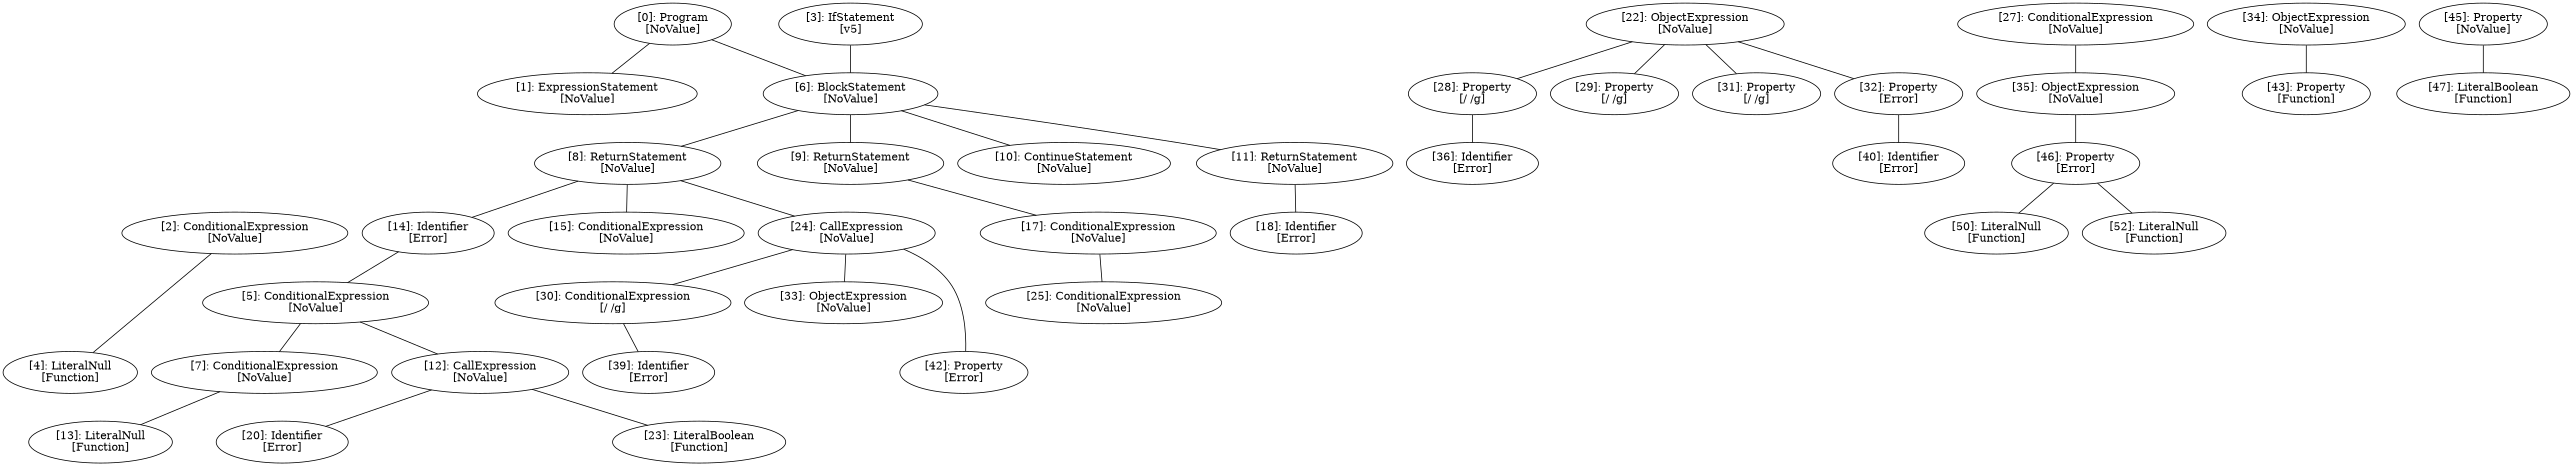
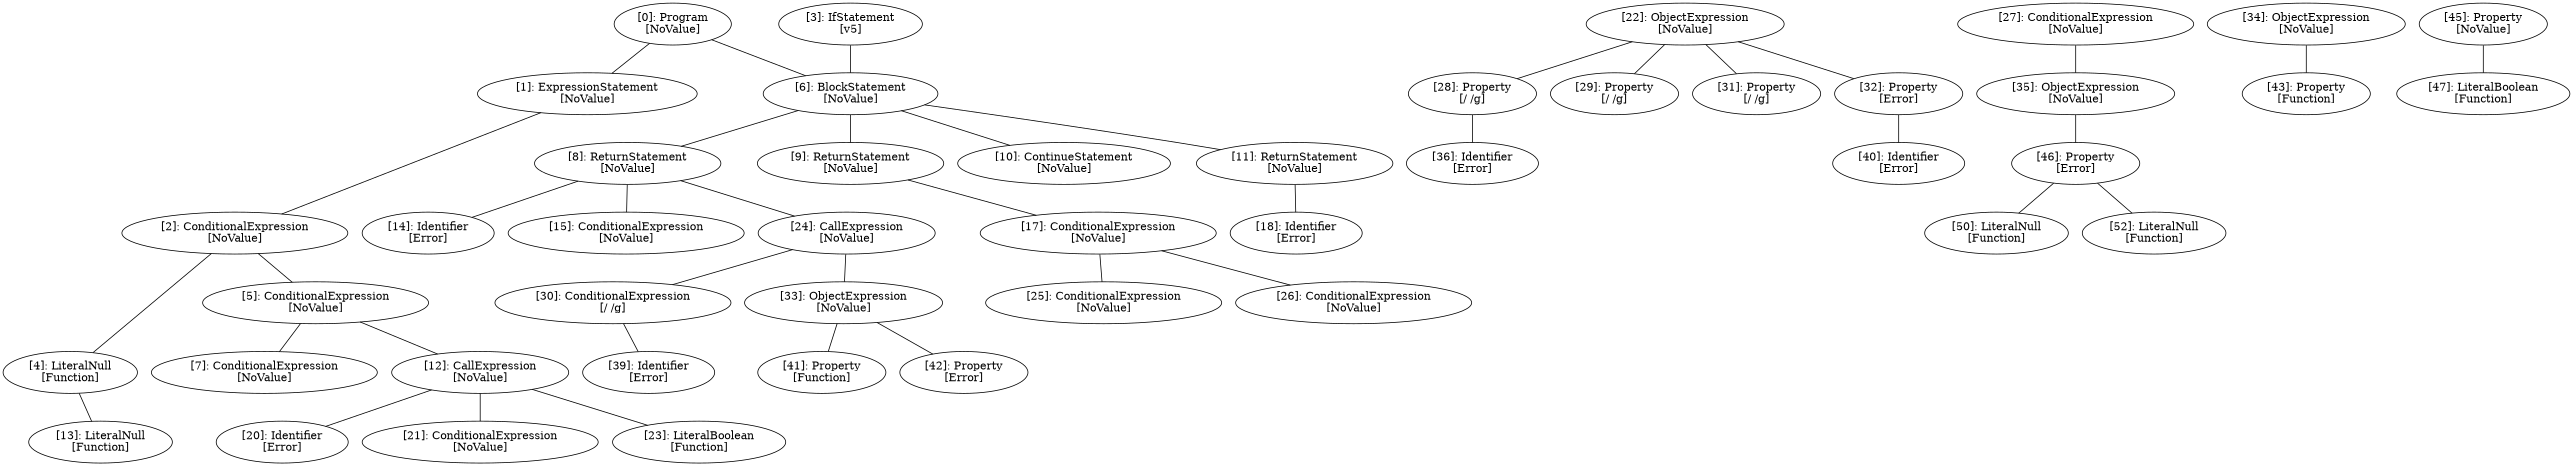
none -> (411, 163)
(373, 267) -> (275, 268)
(953, 289) -> (905, 338)
none -> (1354, 303)
none -> (822, 372)
(180, 408) -> (85, 407)
none -> (480, 442)
